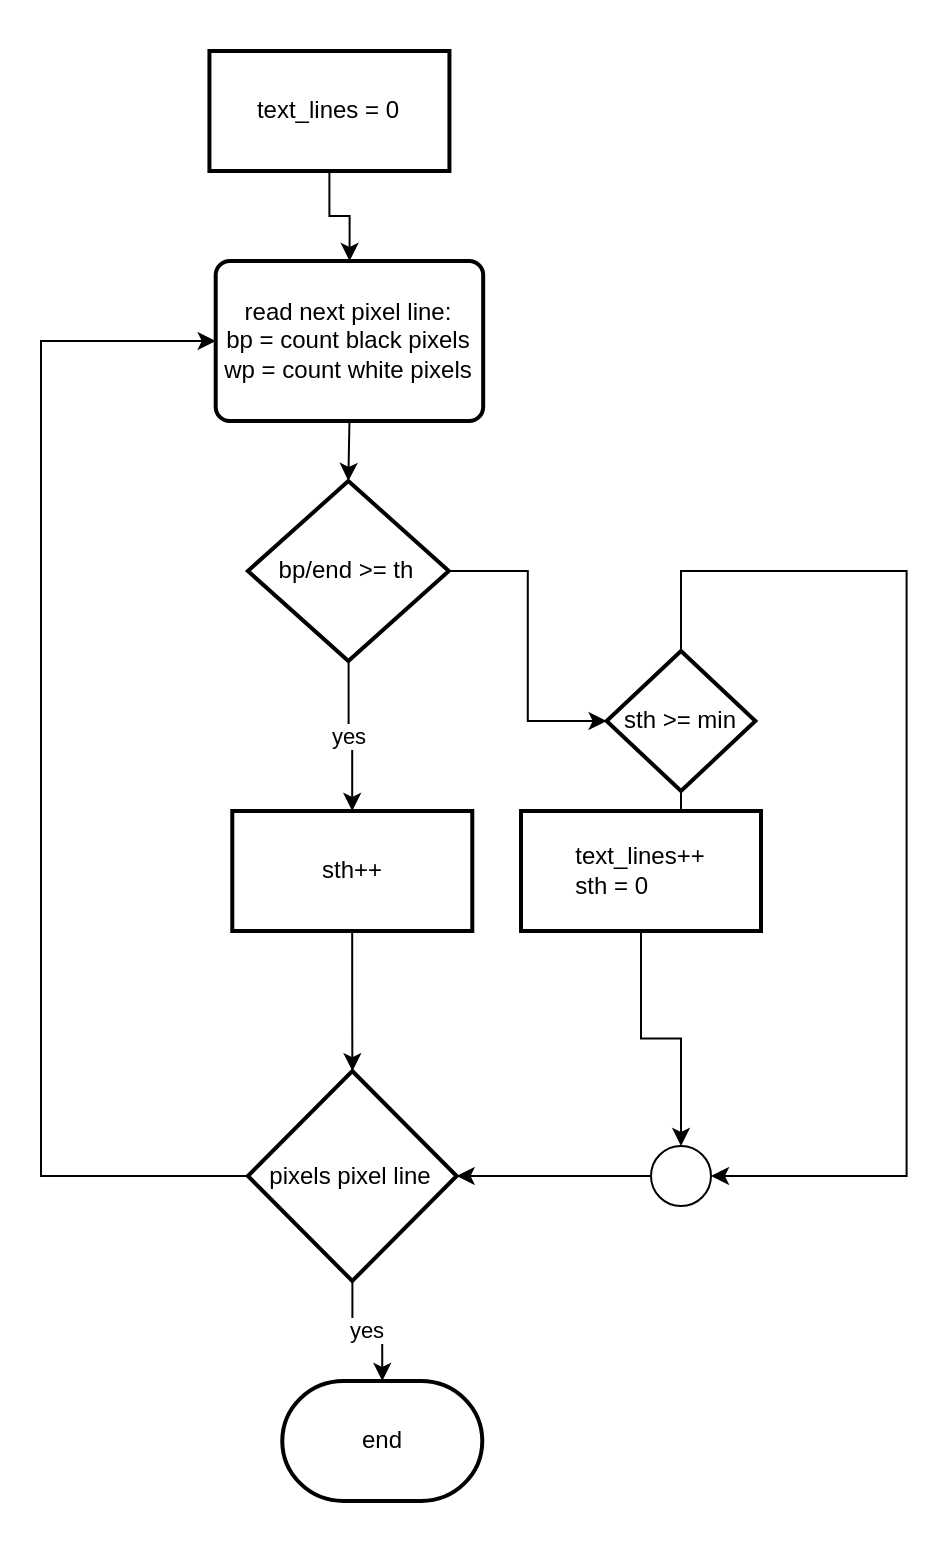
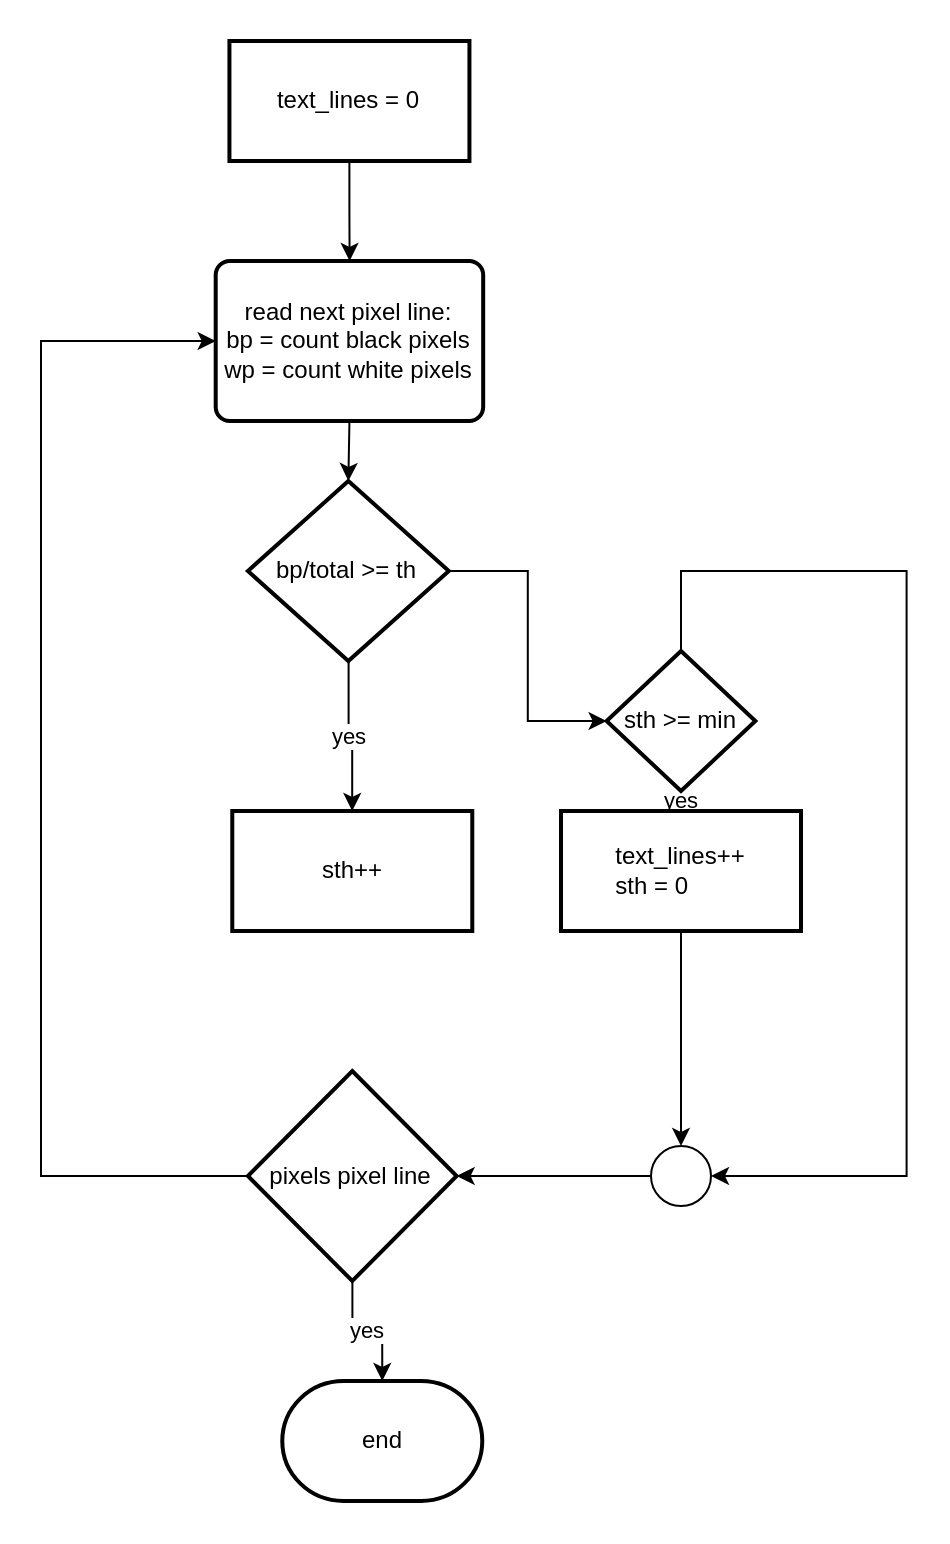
(329, 111) -> (349, 101)
(347, 571) -> (347, 571)
(641, 871) -> (681, 871)
(352, 994) -> none
